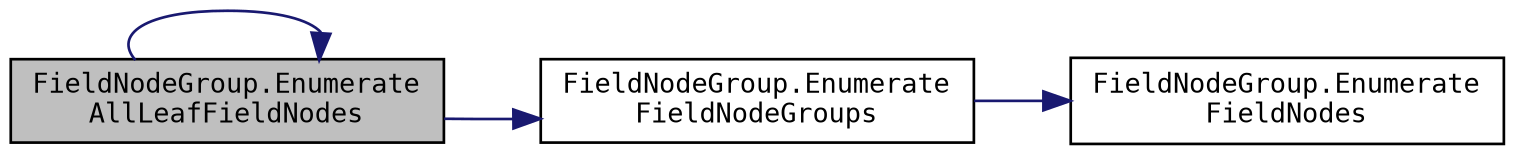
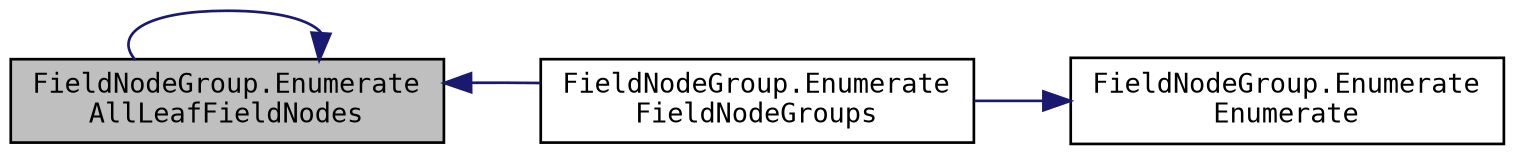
(1287, 101) -> (1287, 101)
(479, 119) -> (506, 83)
